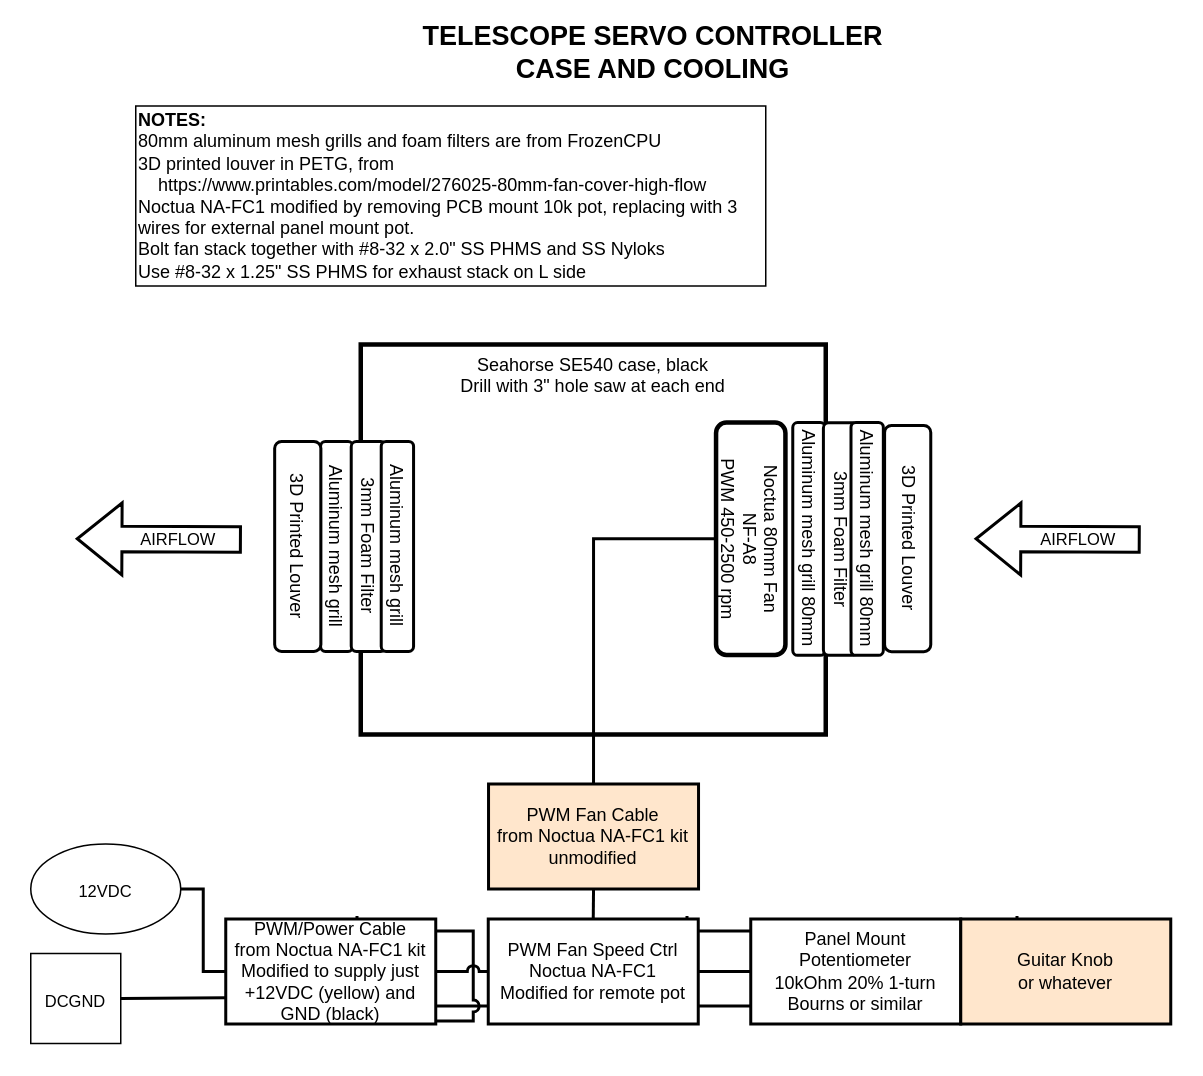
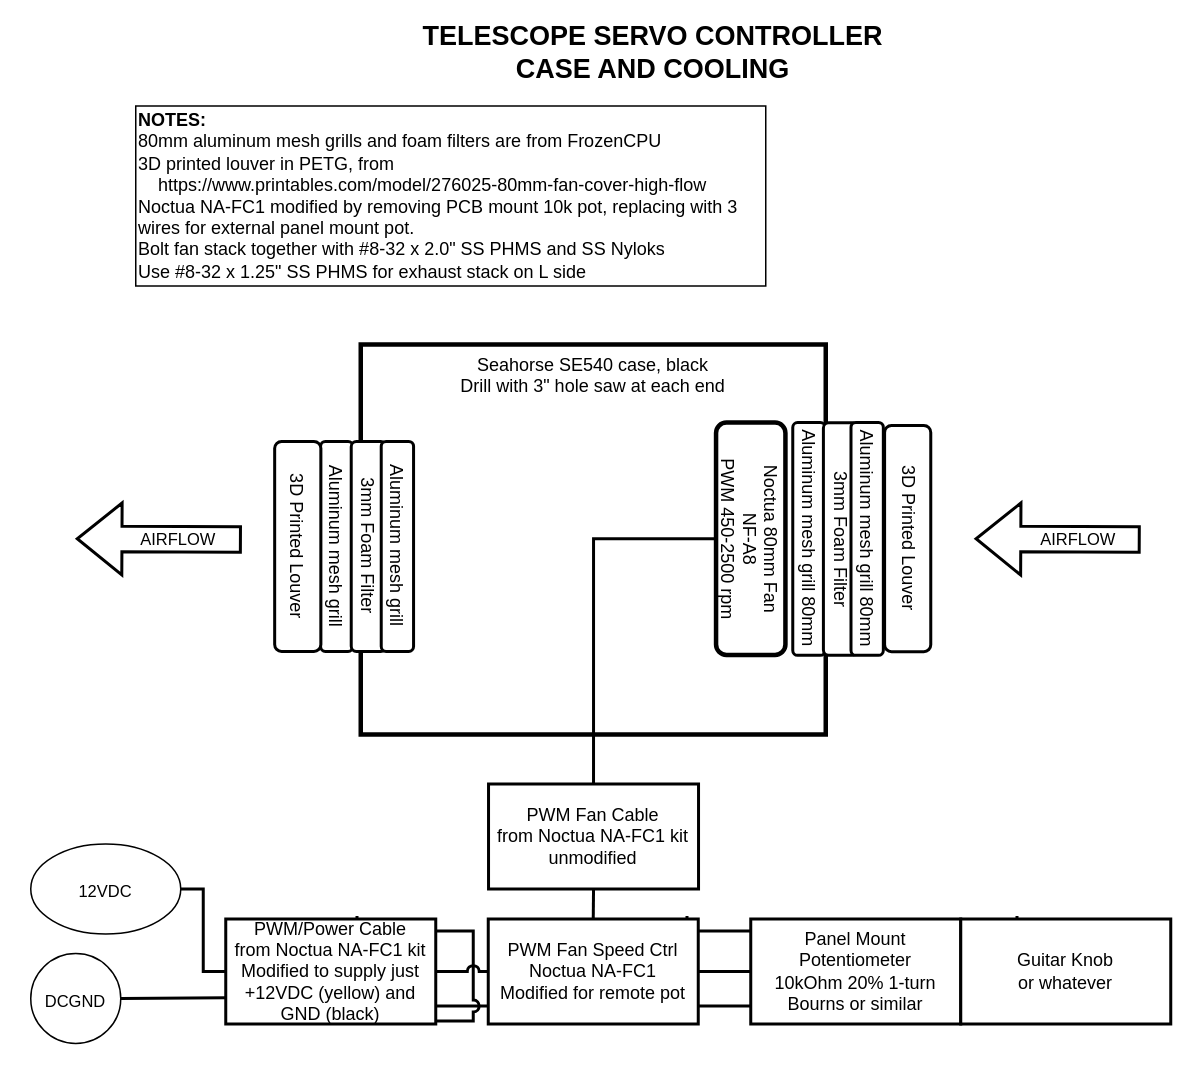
(594, 836) -> (594, 836)
(1066, 971) -> (1066, 971)
(76, 998) -> (76, 998)
